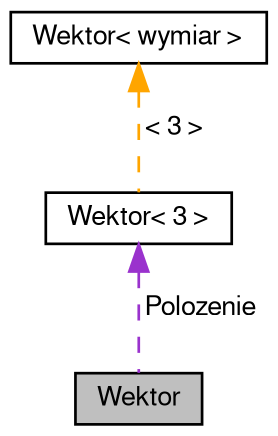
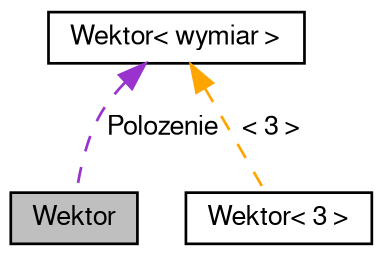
(139, 322) -> (92, 133)
